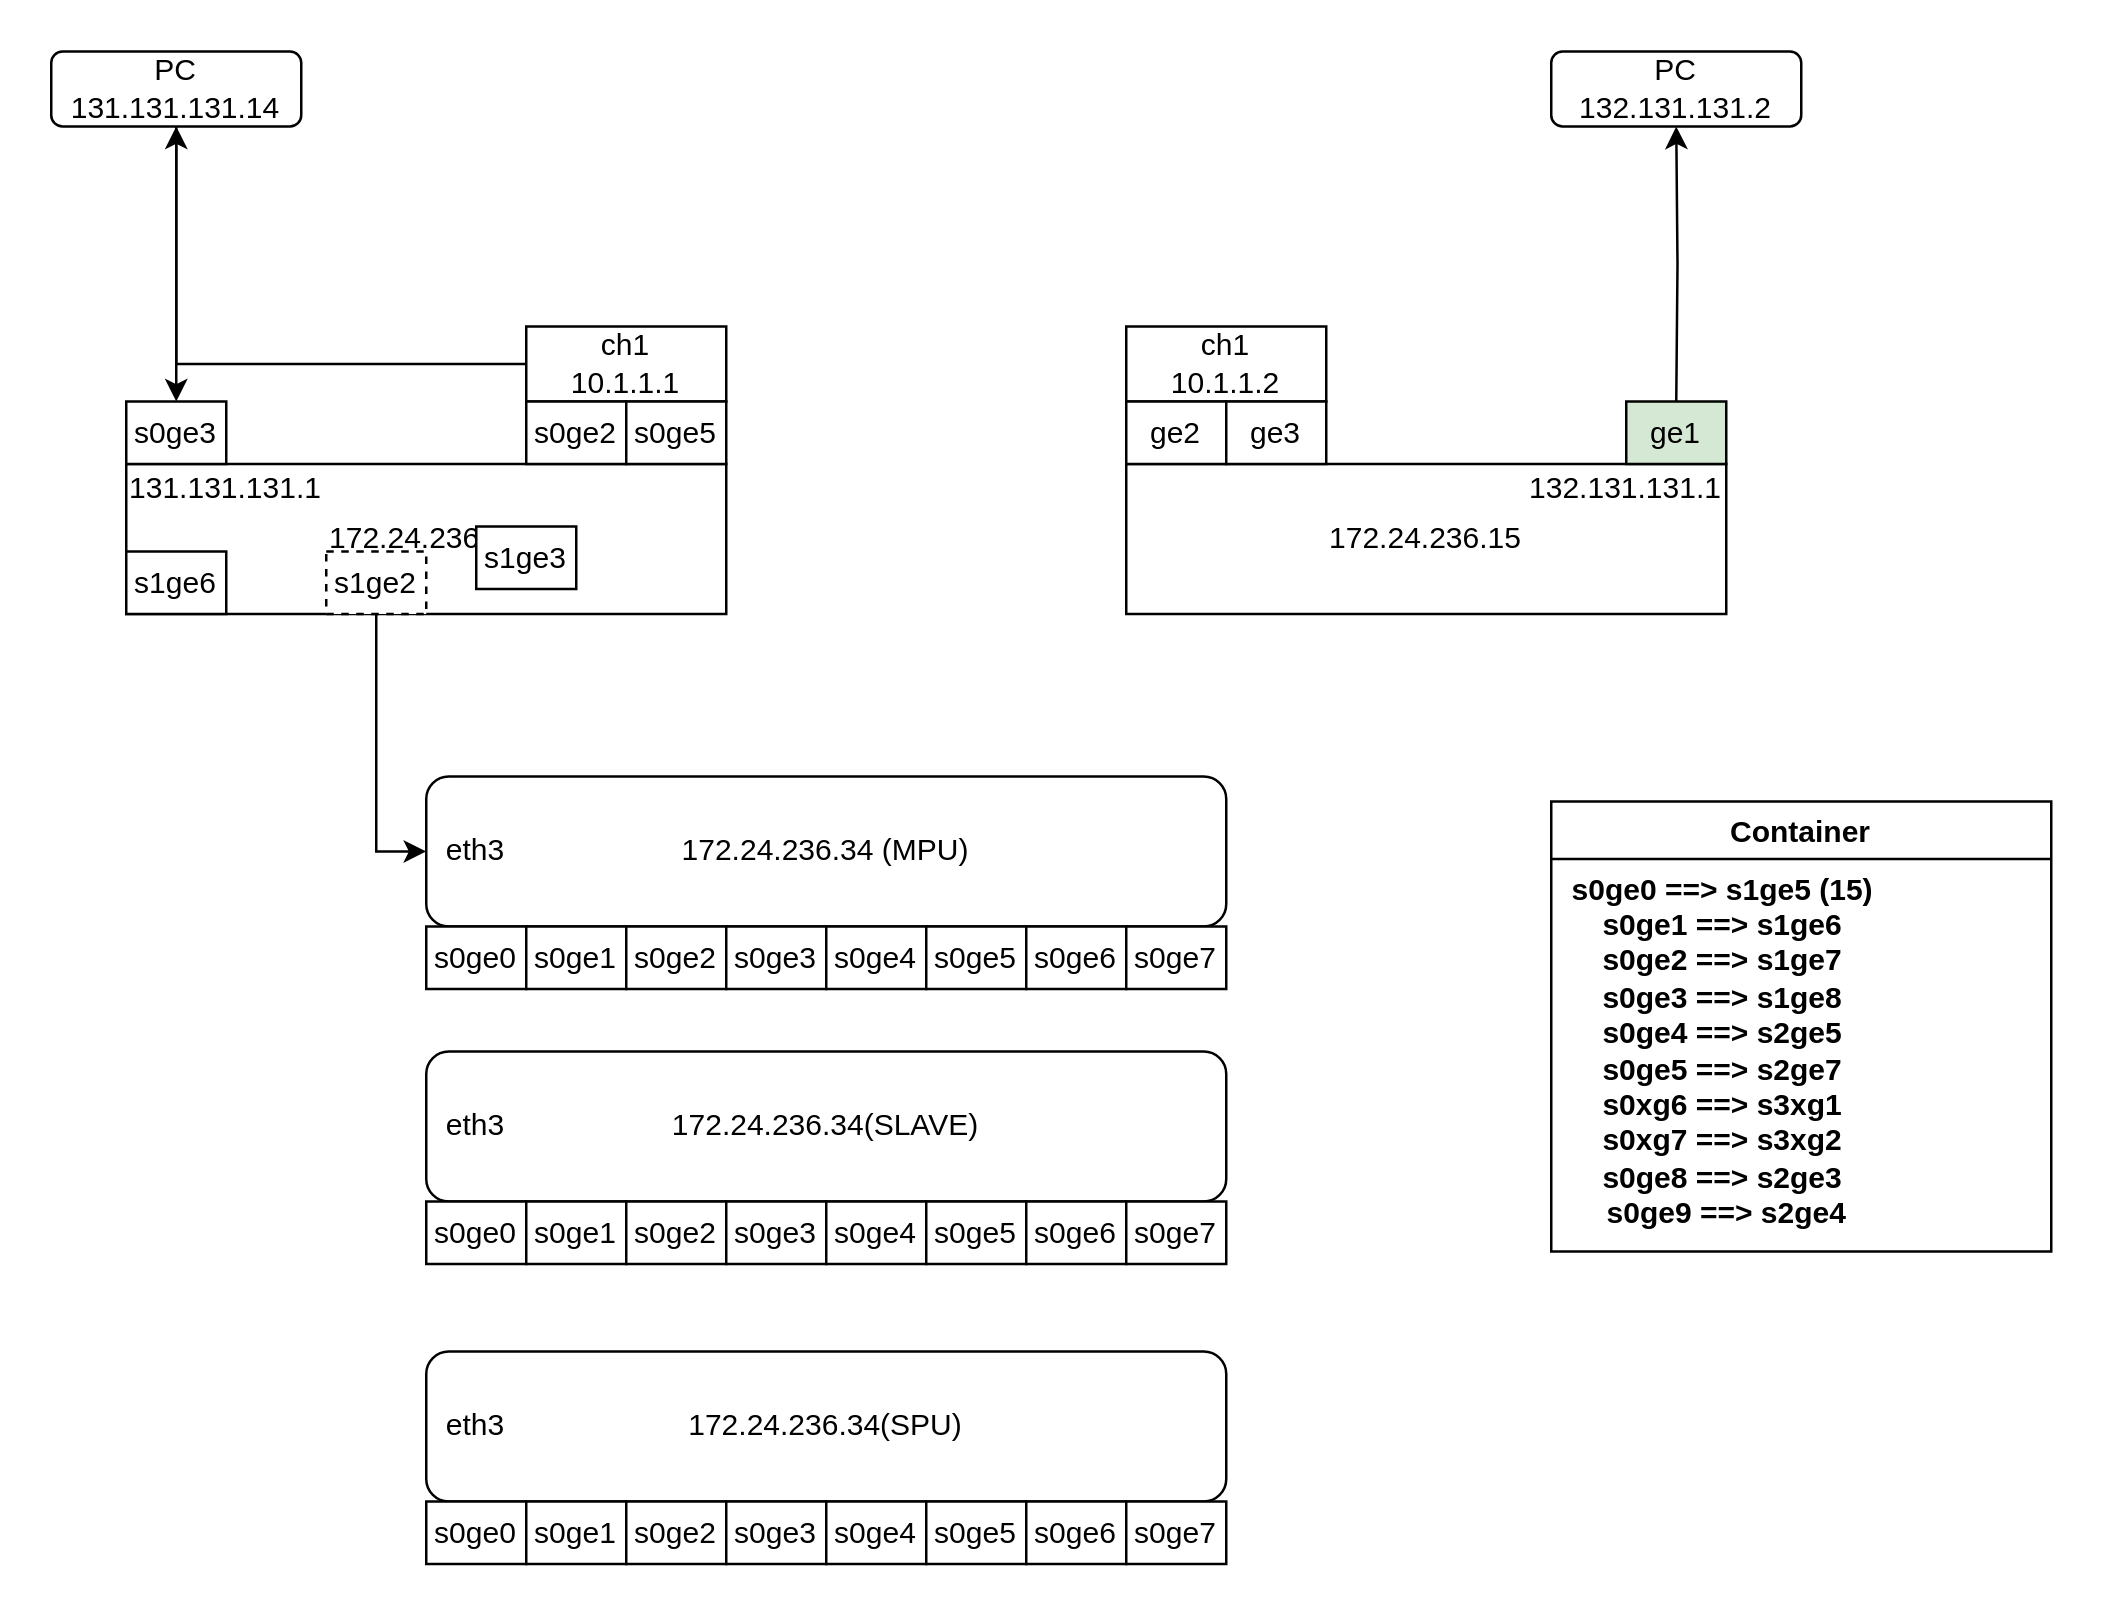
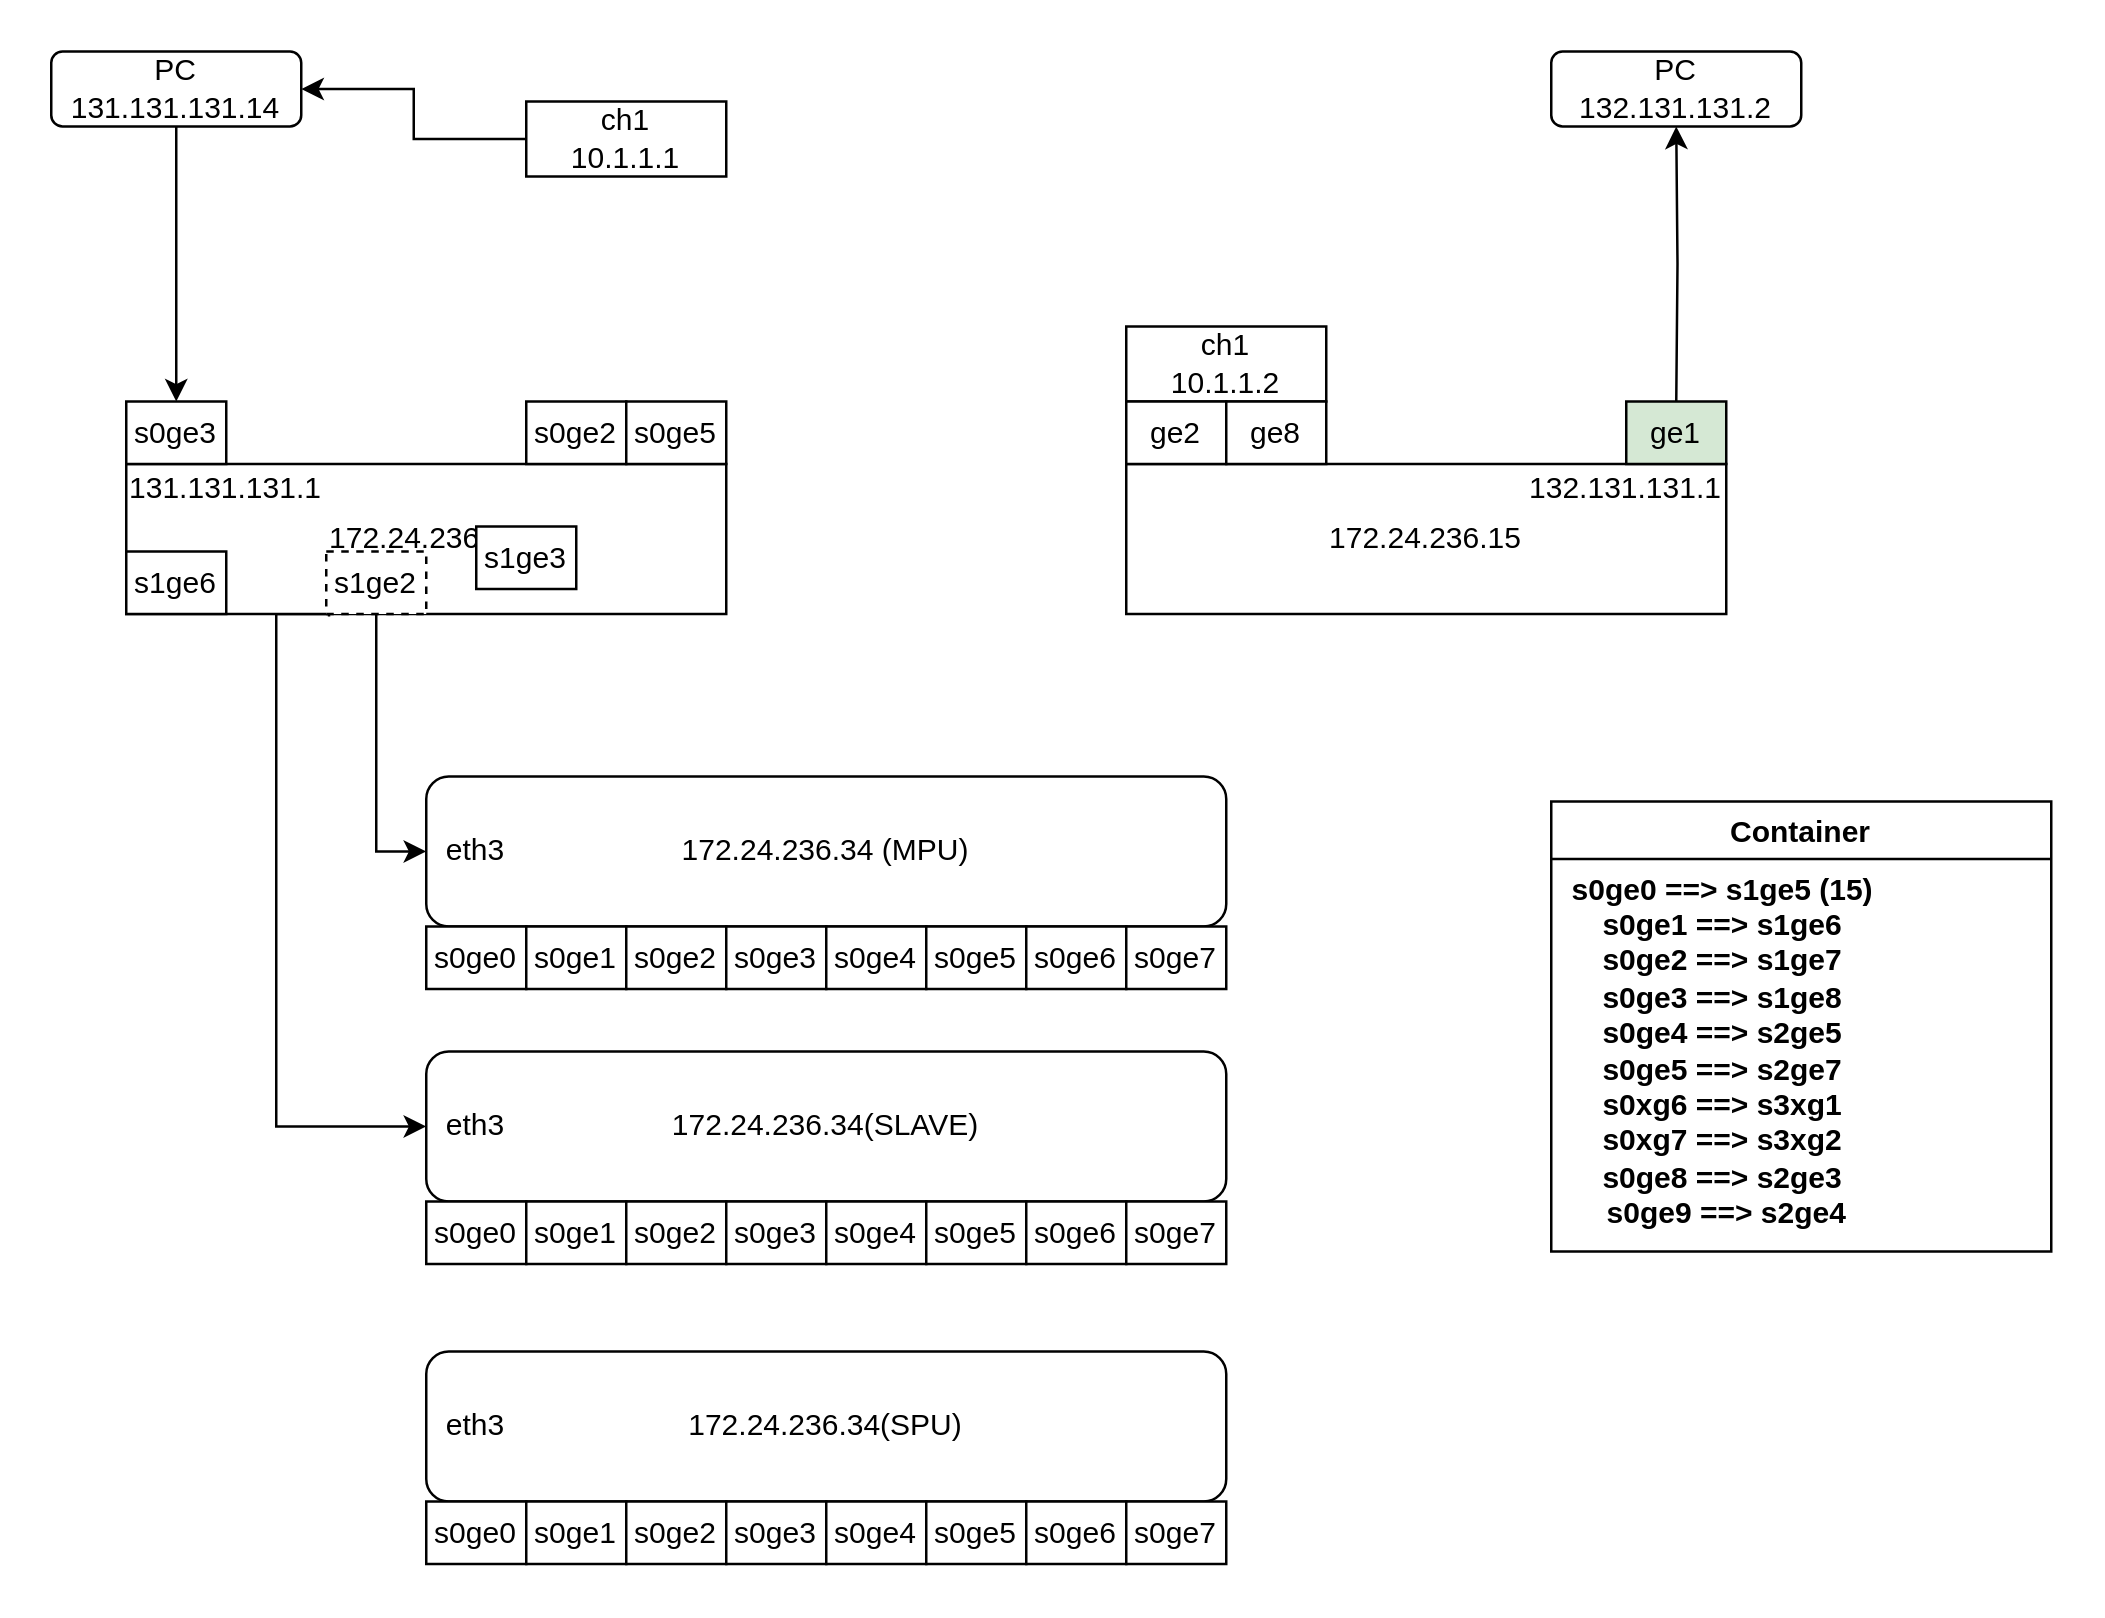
(626, 364) -> (626, 139)
(1276, 434) -> (1276, 434)
none -> (276, 935)
